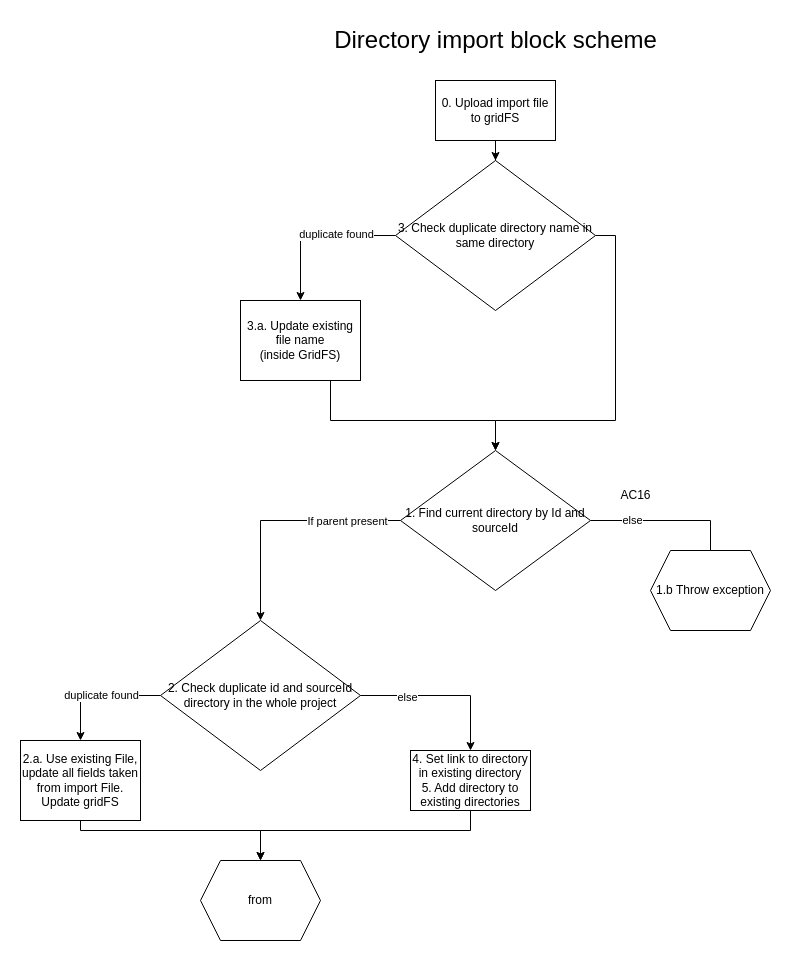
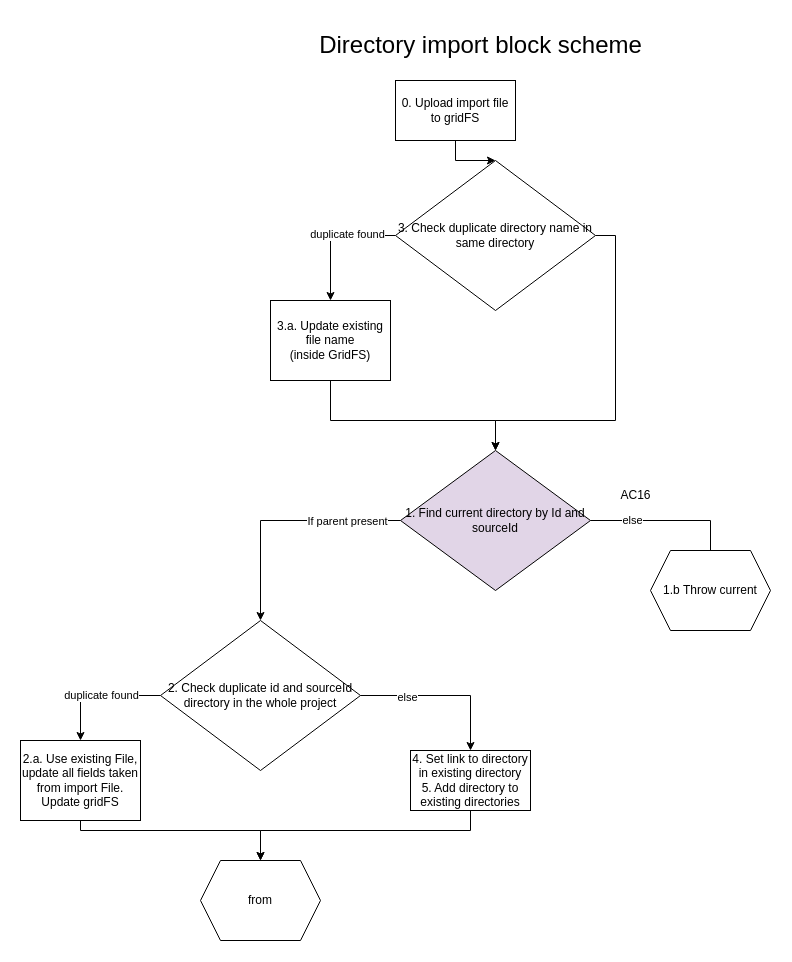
(496, 41) -> (481, 46)
(496, 111) -> (456, 111)
(301, 341) -> (331, 341)
(496, 521) -> (496, 521)
(711, 591) -> (711, 591)
